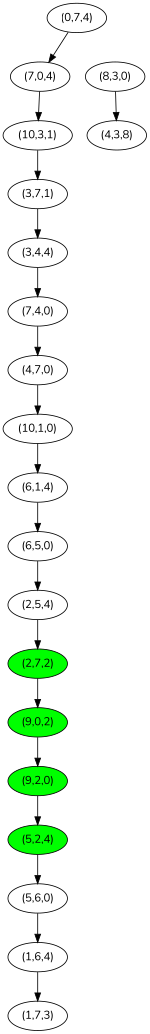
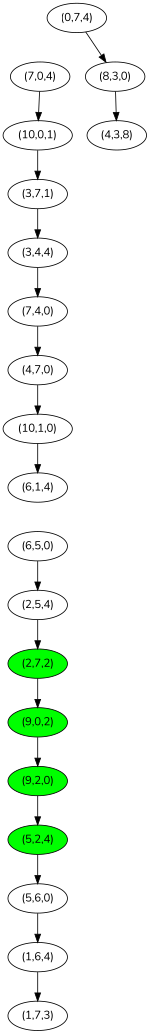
(61, 44) -> (94, 44)
(38, 135) -> (38, 135)
(38, 513) -> none
